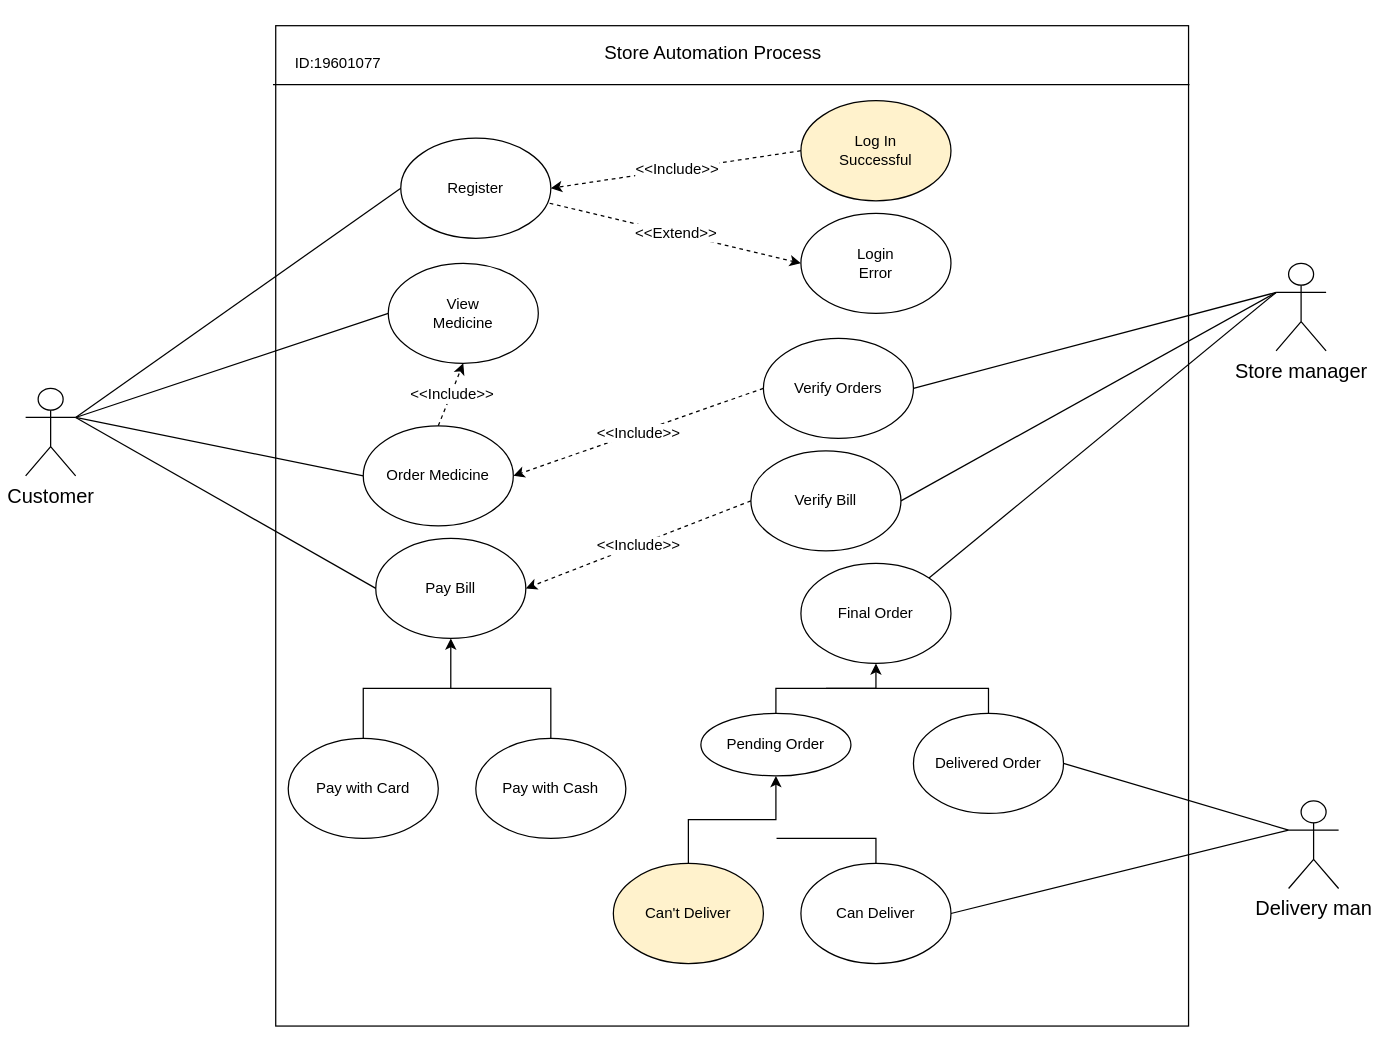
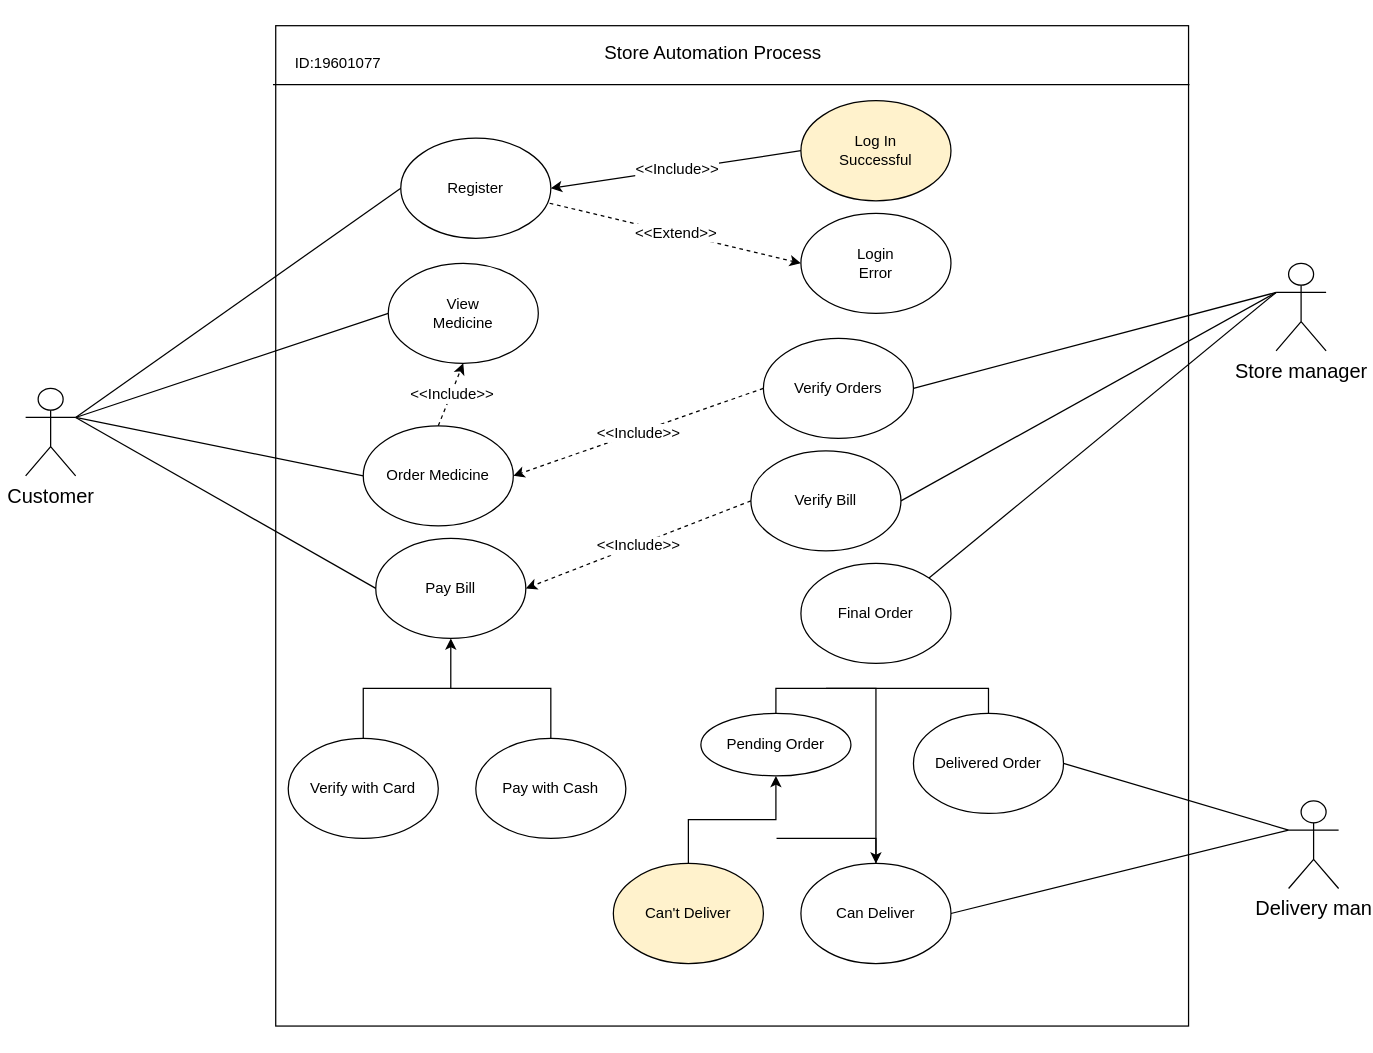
(758, 157) -> (758, 157)
(876, 678) -> (876, 763)
(363, 788) -> (363, 788)
